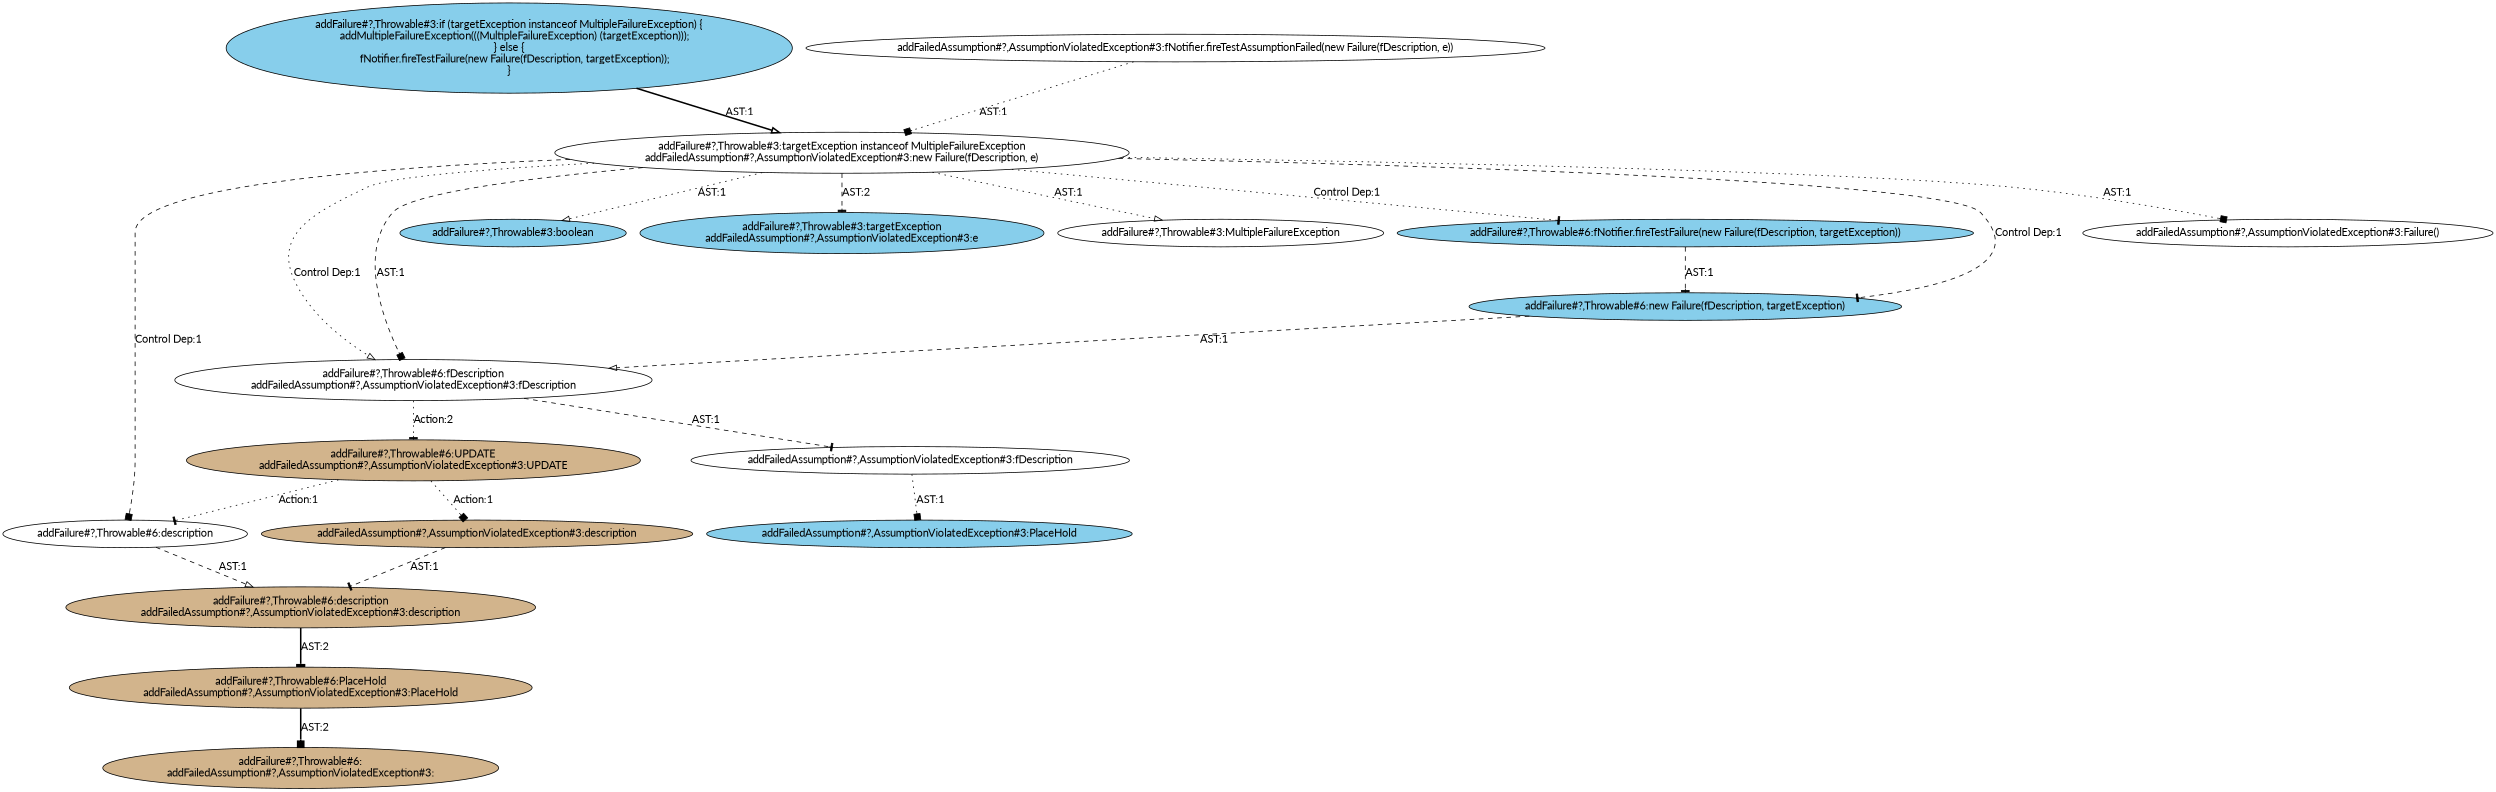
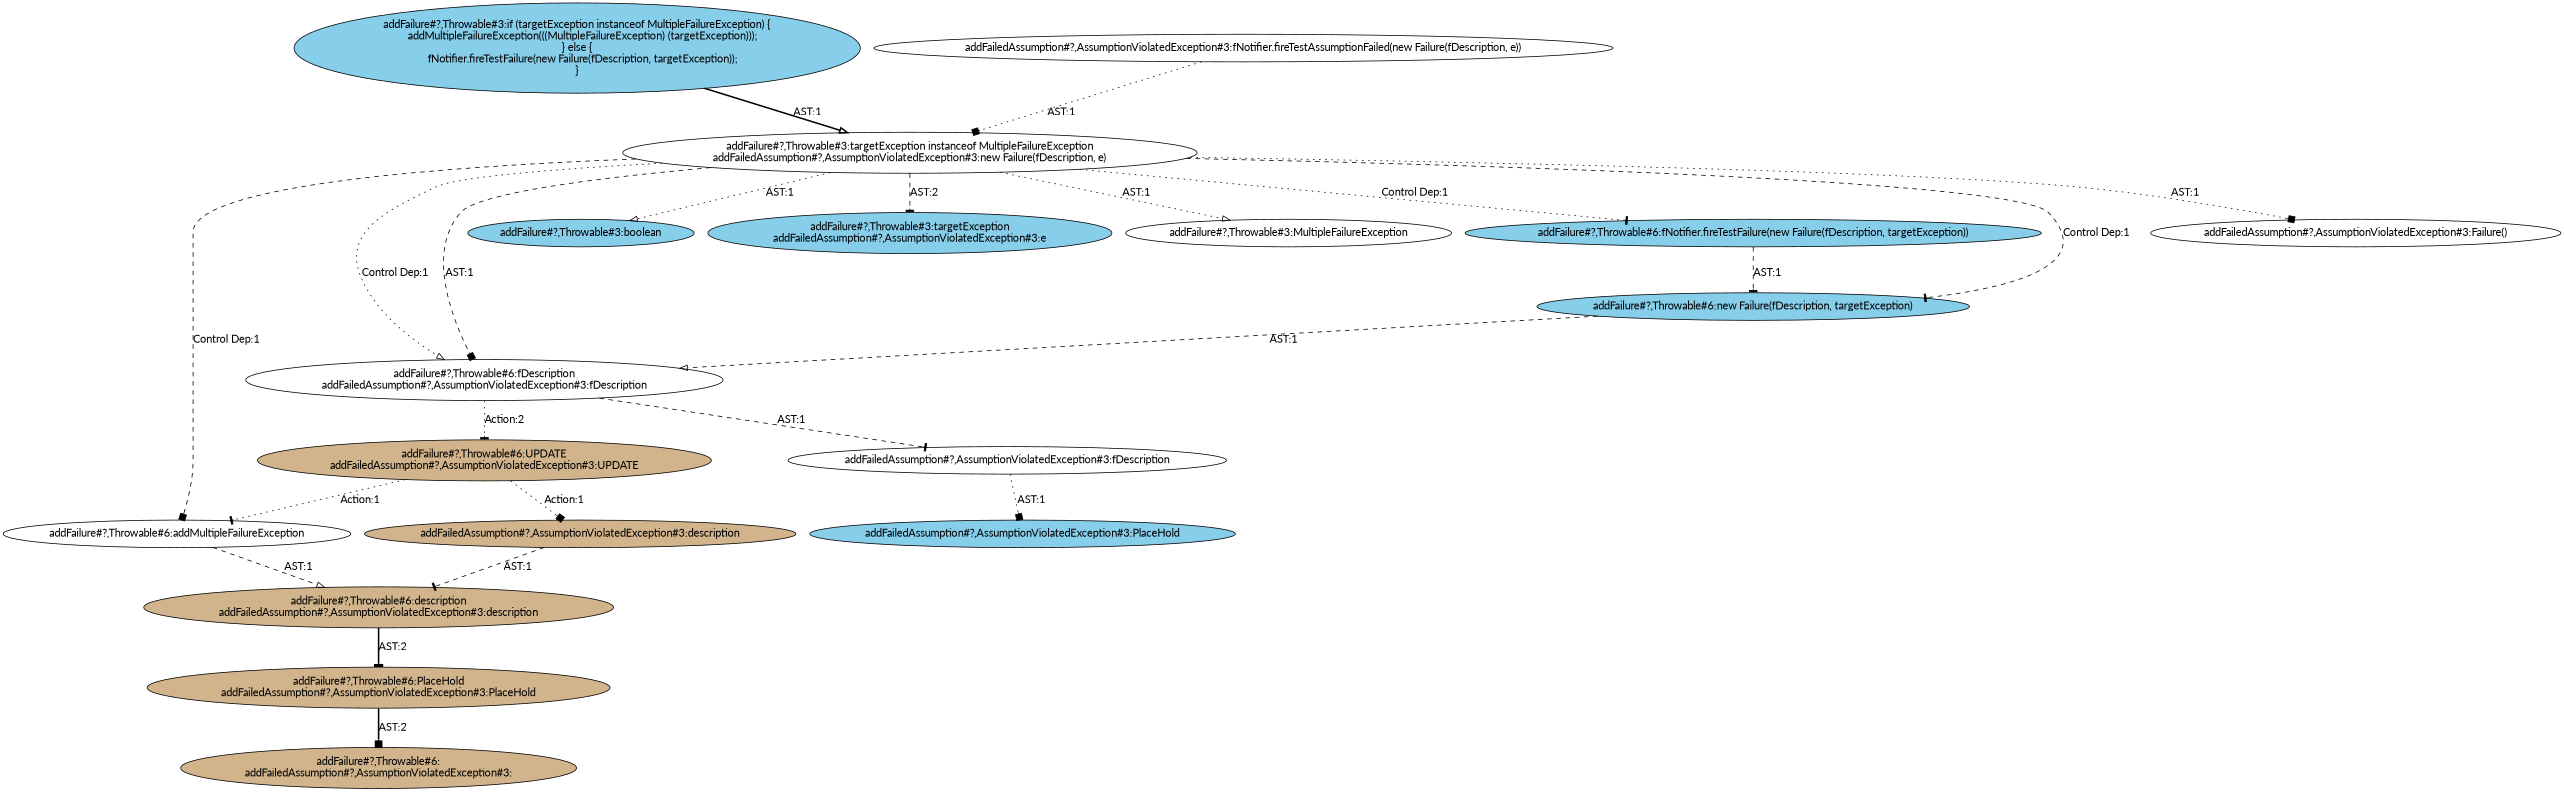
(125, 534) -> (177, 534)
